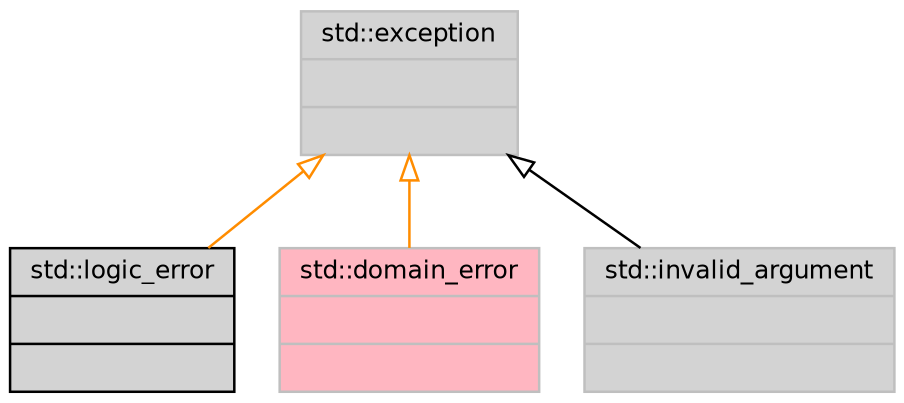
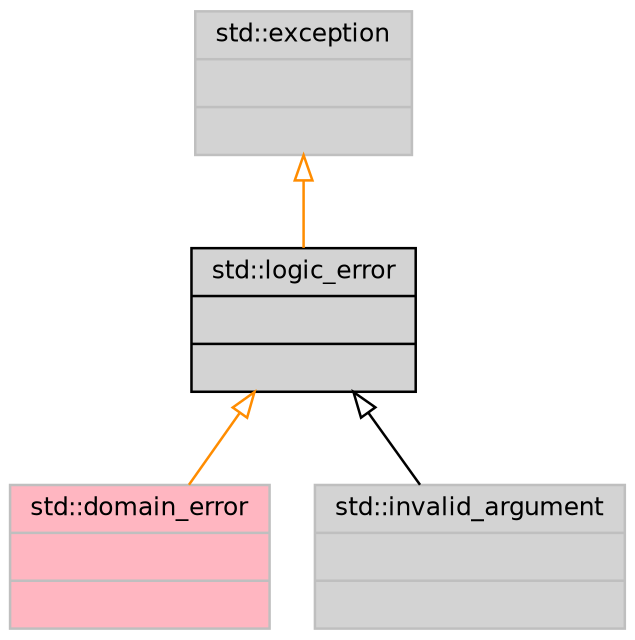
(585, 209) -> (394, 449)
(409, 214) -> (214, 449)
